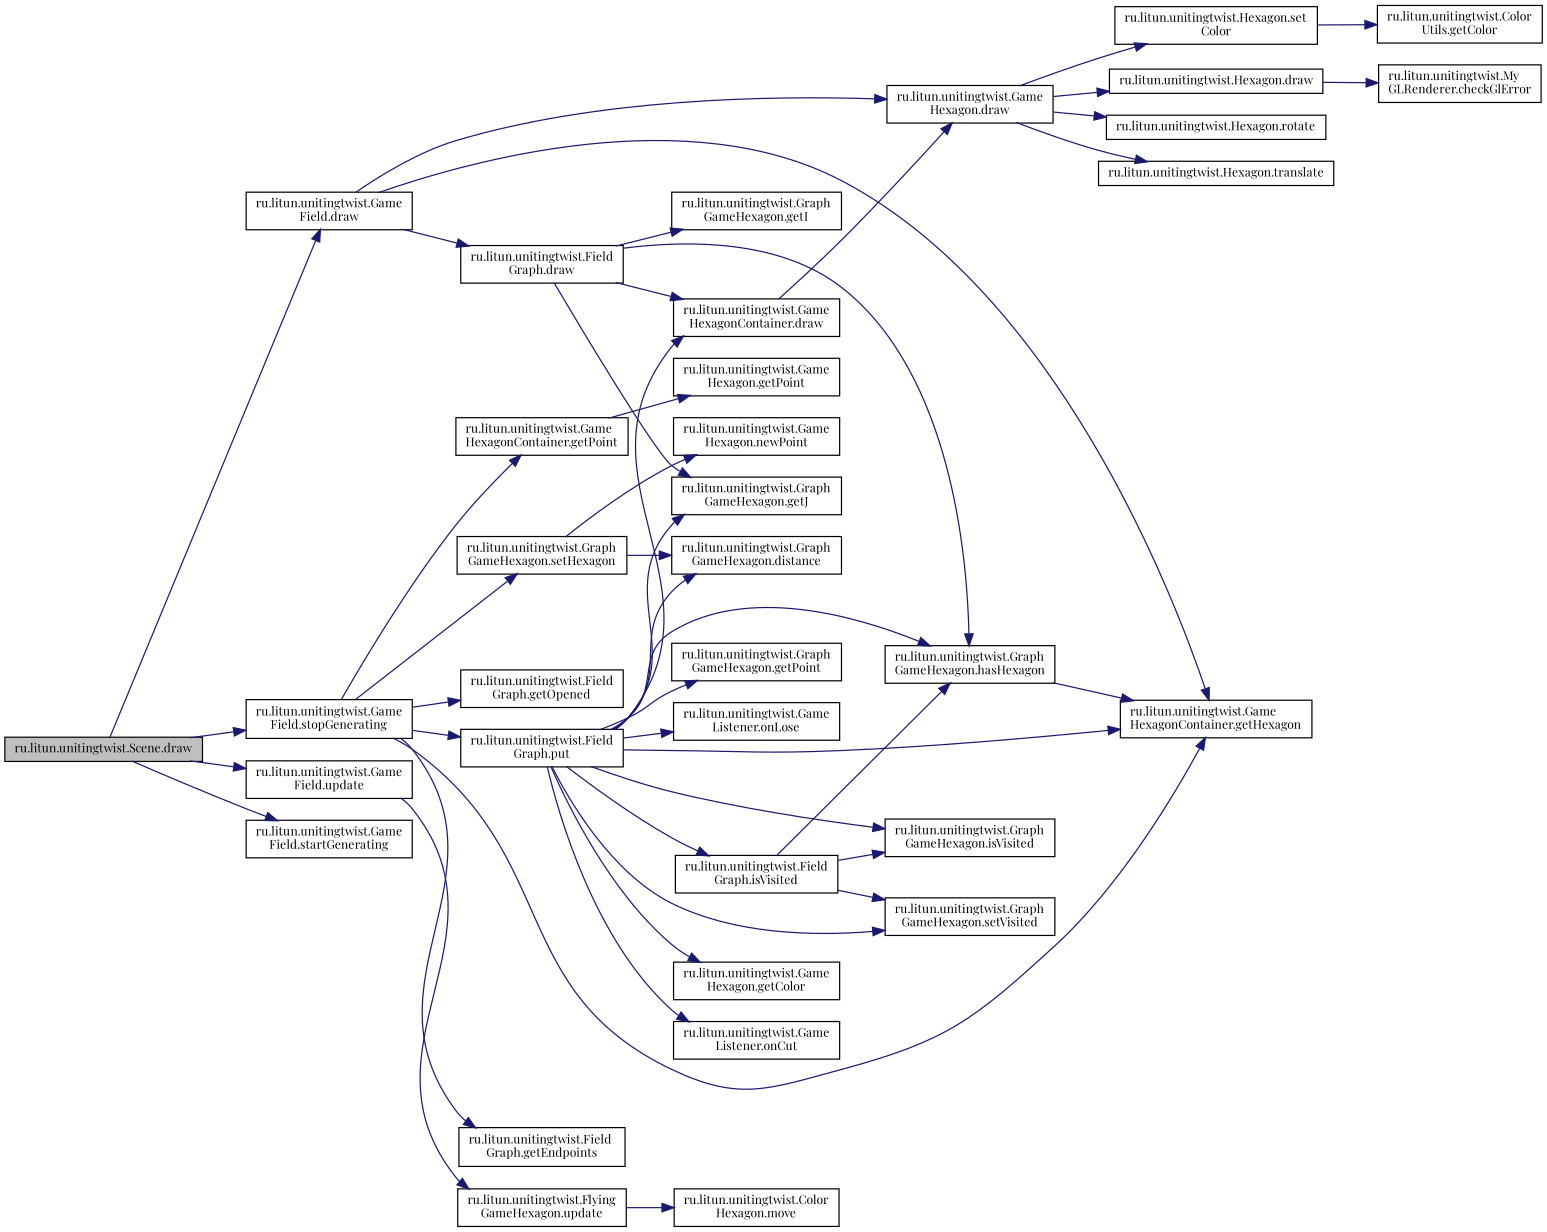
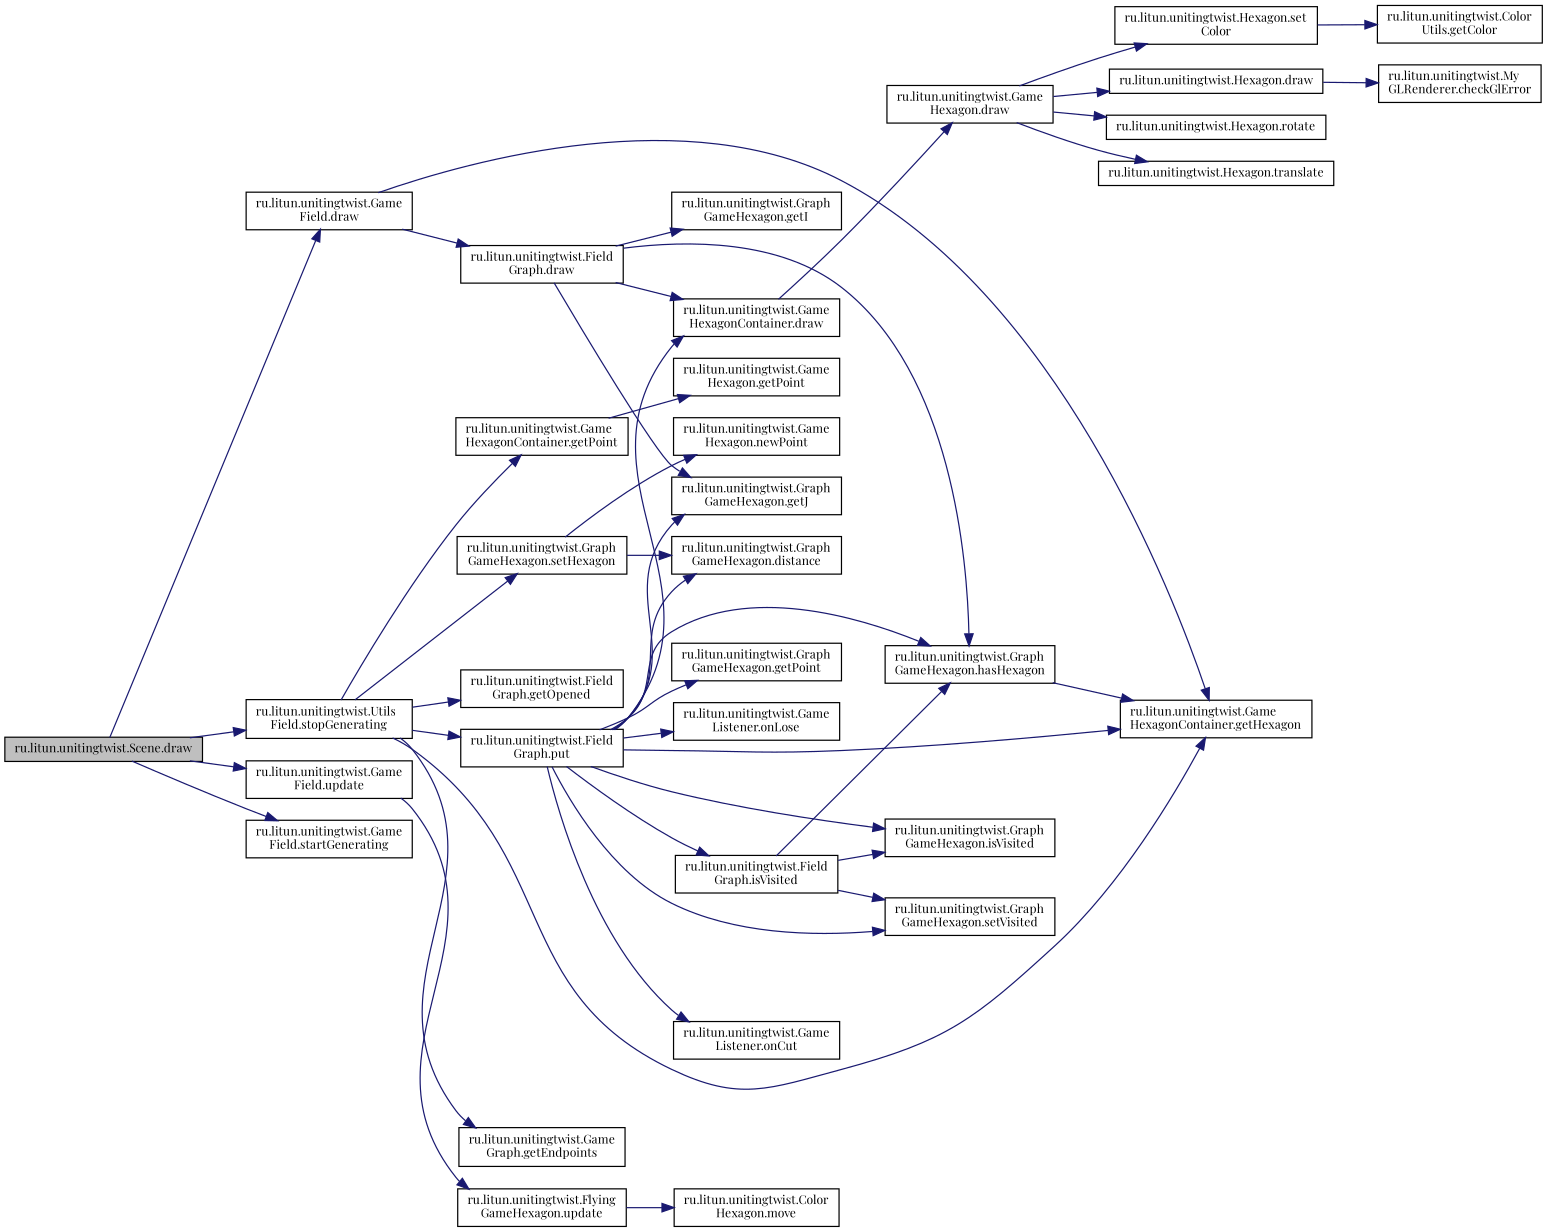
(607, 110) -> none
(329, 719) -> (329, 719)
(757, 981) -> none
(542, 1147) -> (542, 1147)
